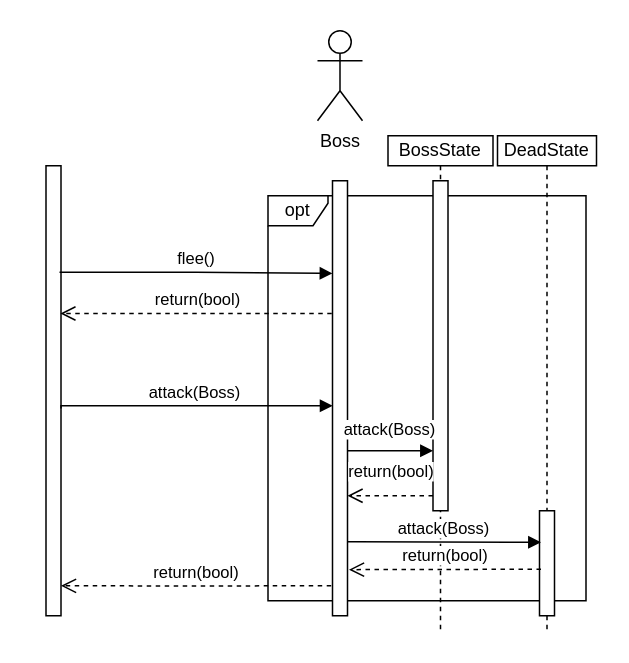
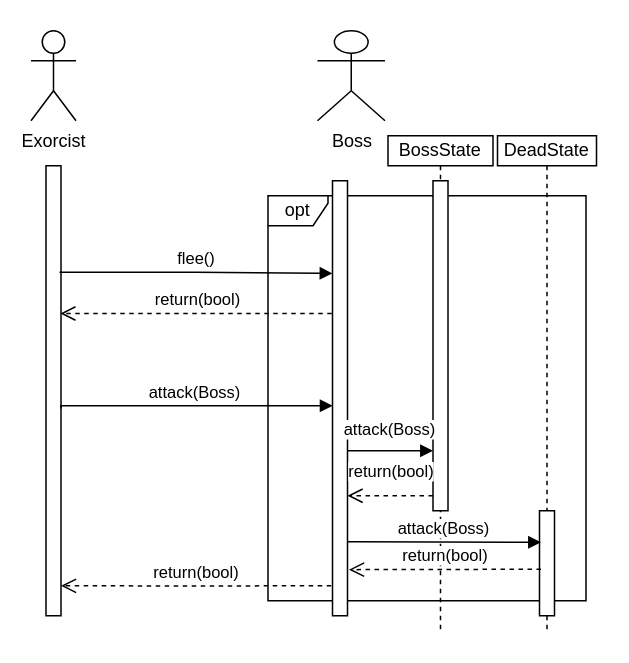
none -> (53, 76)
(340, 76) -> (351, 76)
